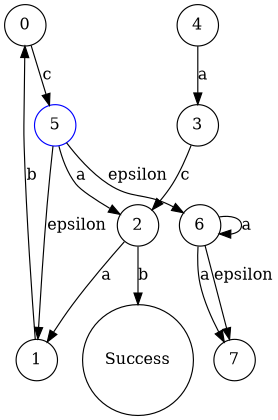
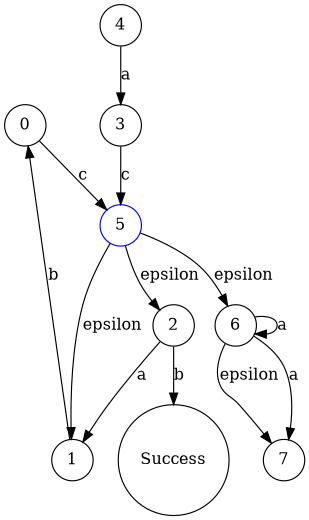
(178, 174) -> (121, 170)
(81, 175) -> (170, 275)
